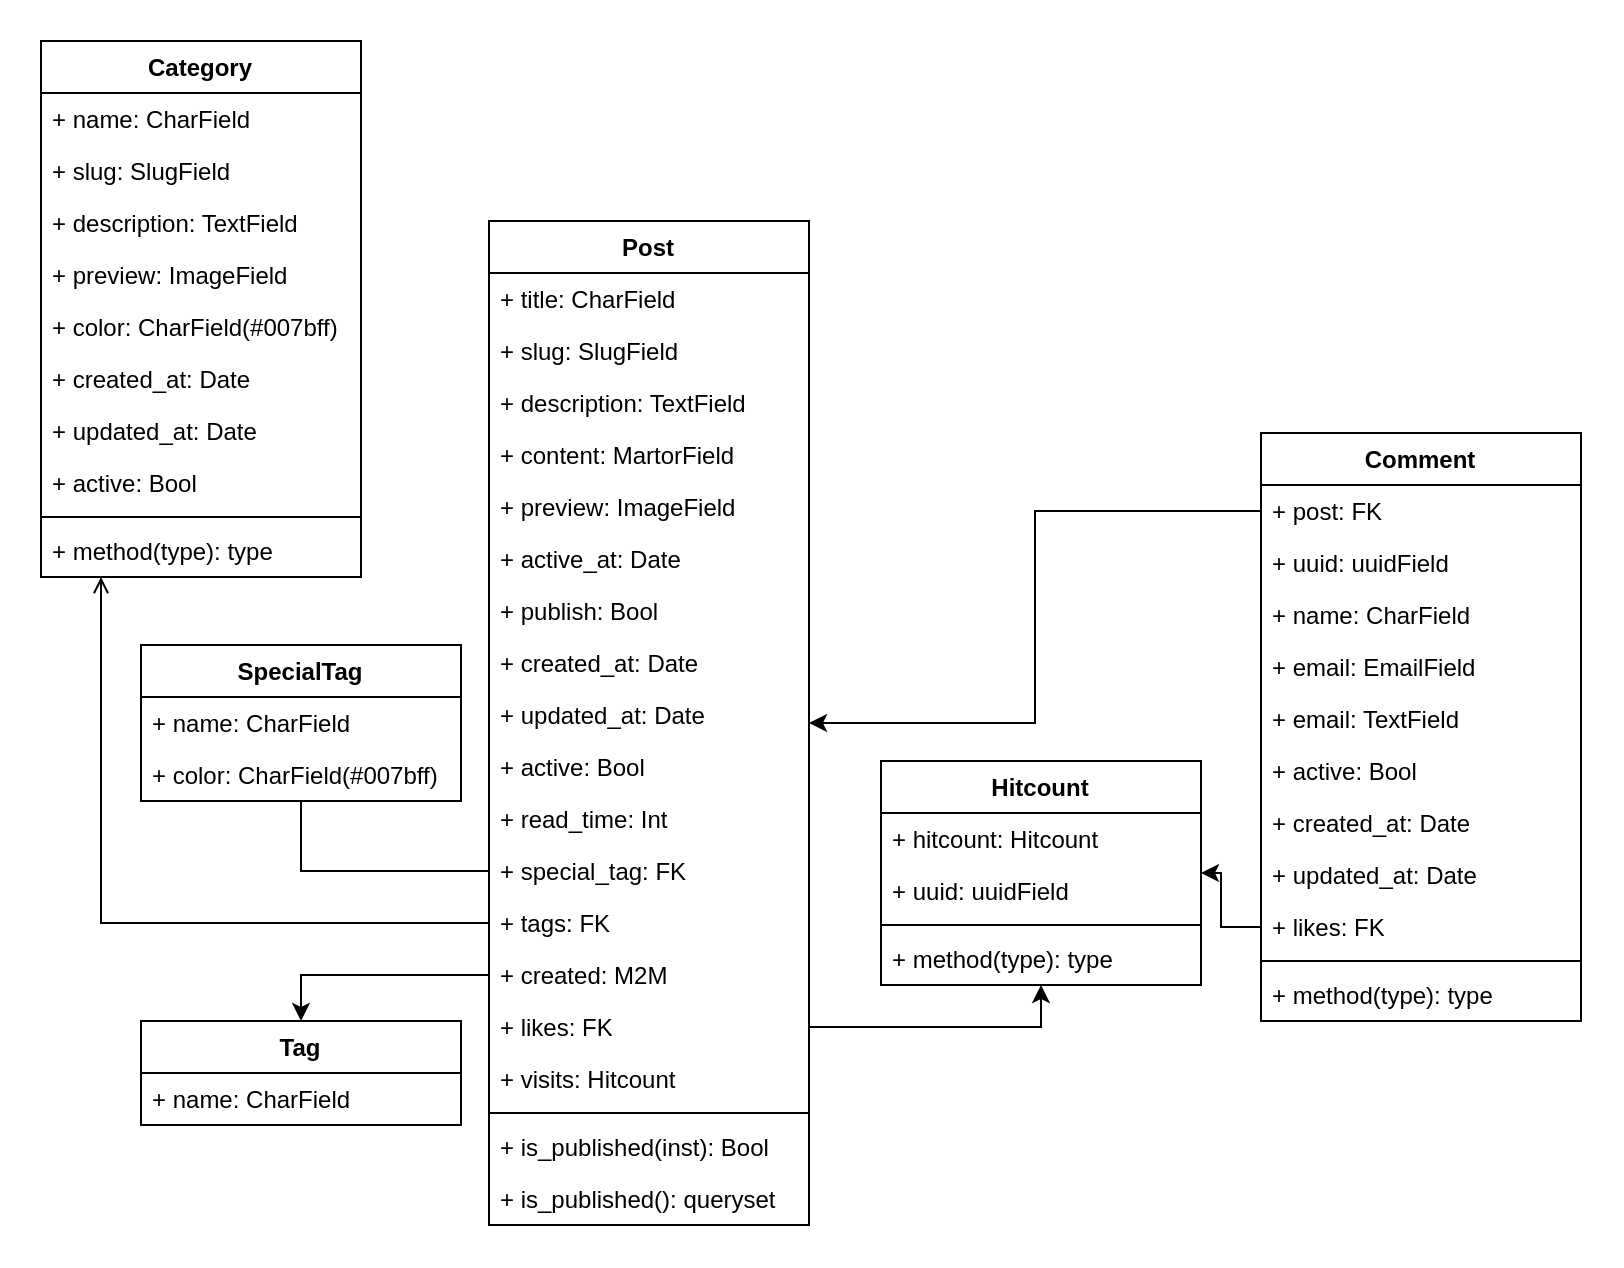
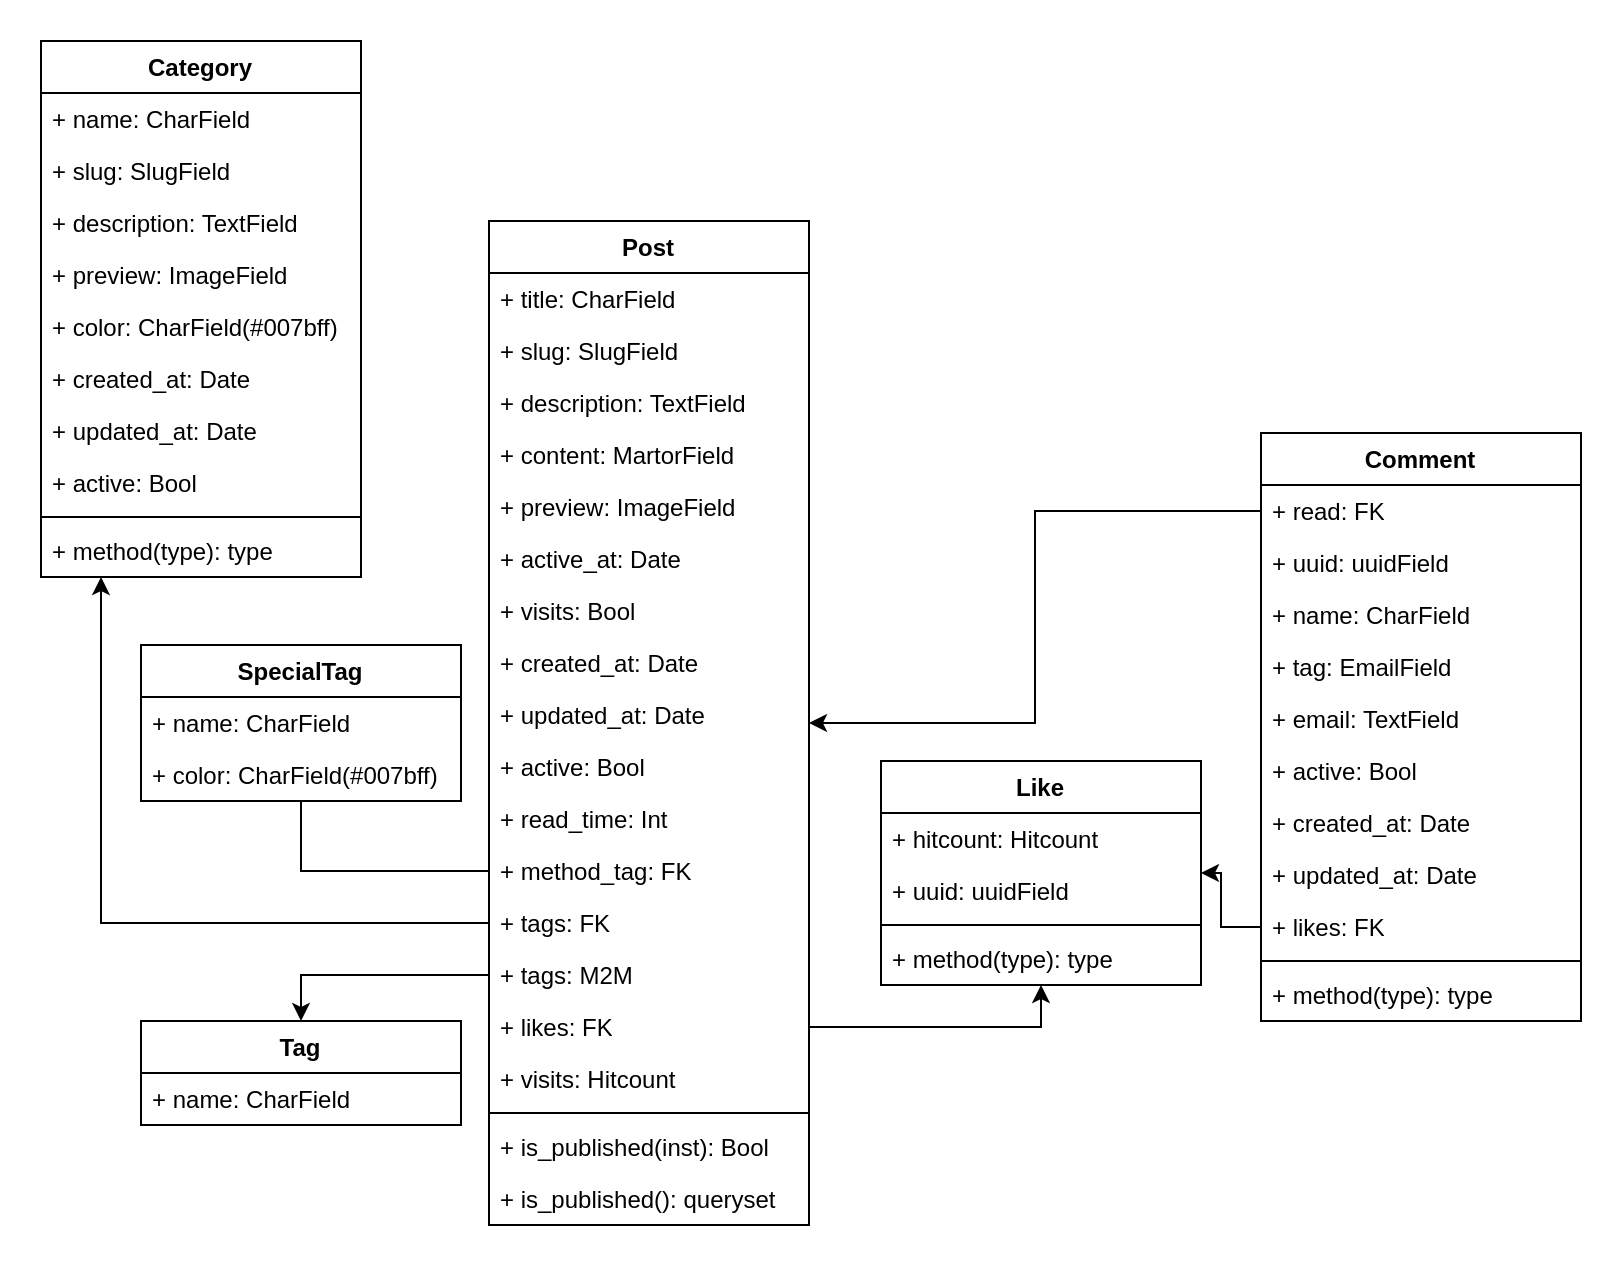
(1331, 513) -> (1331, 513)
(101, 588) -> (101, 592)
(583, 613) -> (576, 613)
(1373, 669) -> (1365, 669)
(1041, 789) -> (1041, 789)
(600, 873) -> (599, 873)
(586, 977) -> (566, 977)
